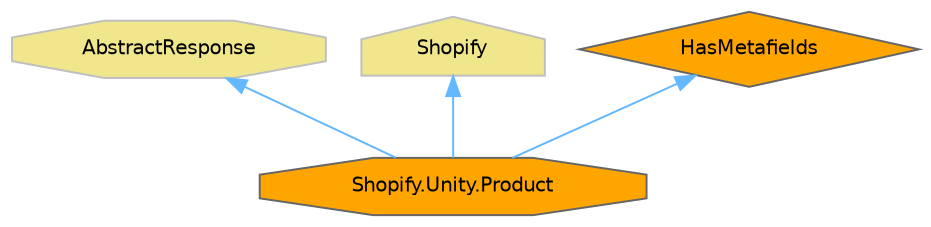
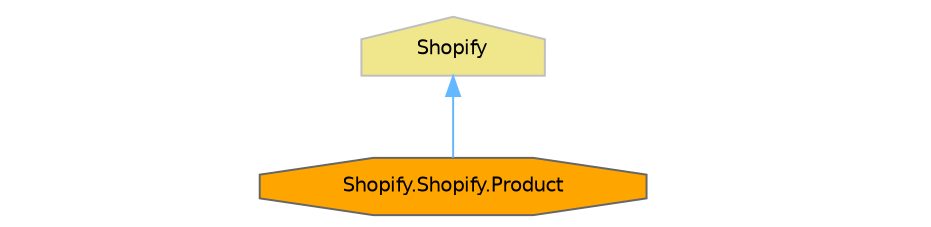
(169, 49) -> none
(749, 49) -> none
(453, 187) -> (453, 187)
